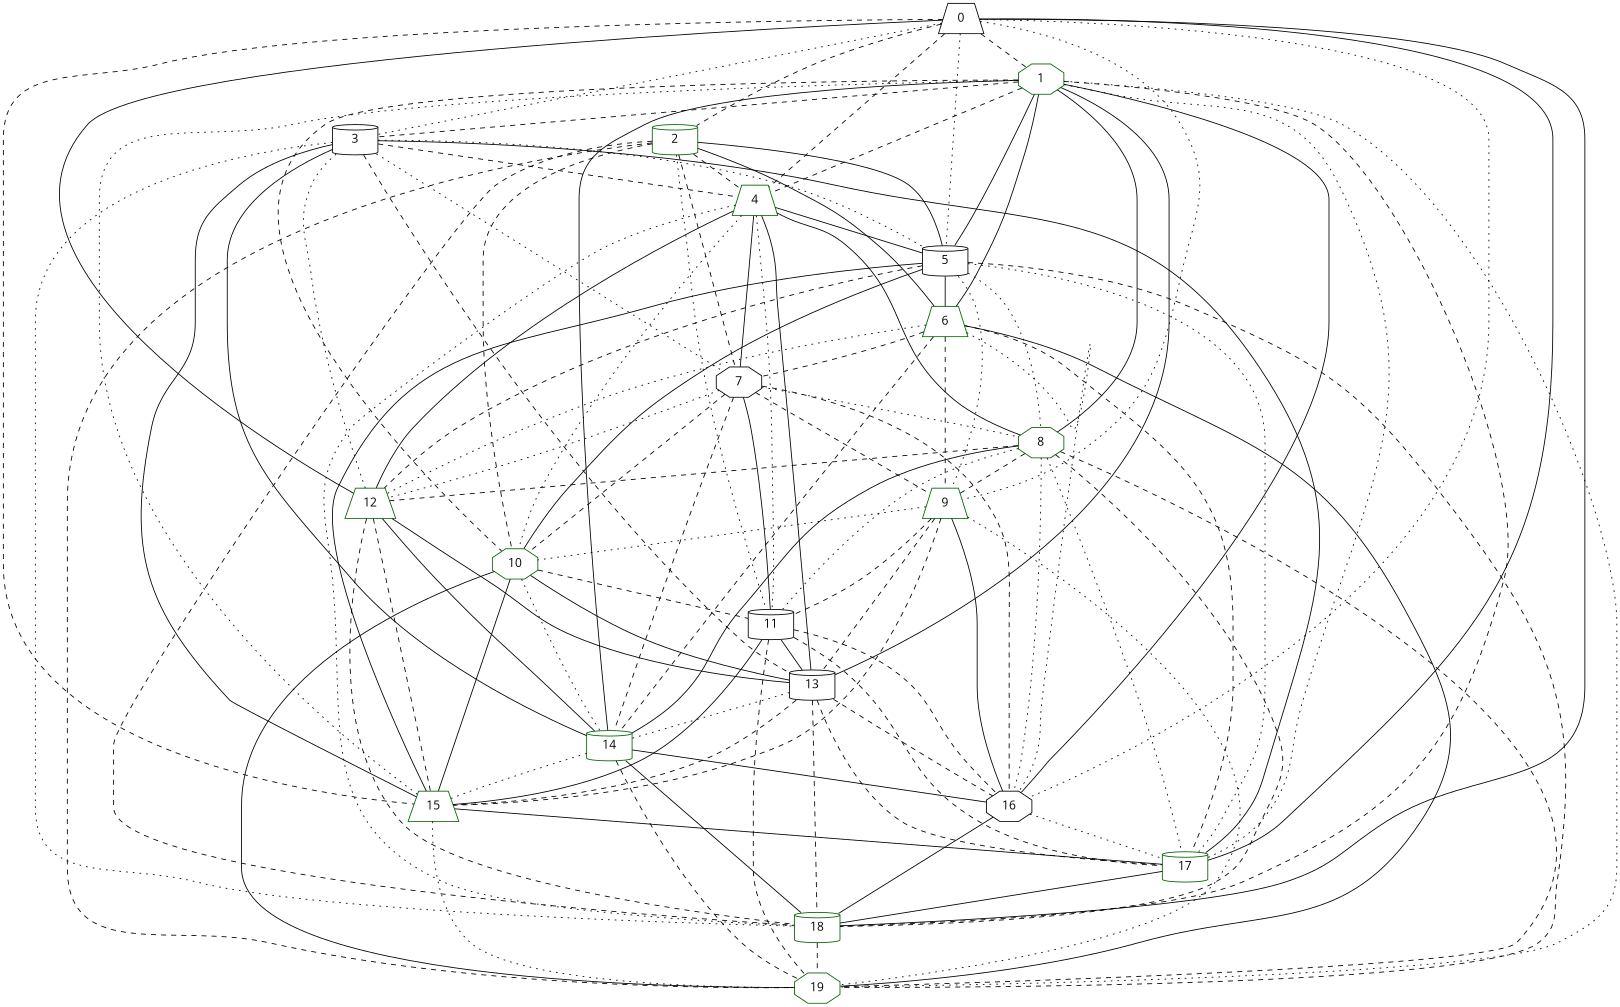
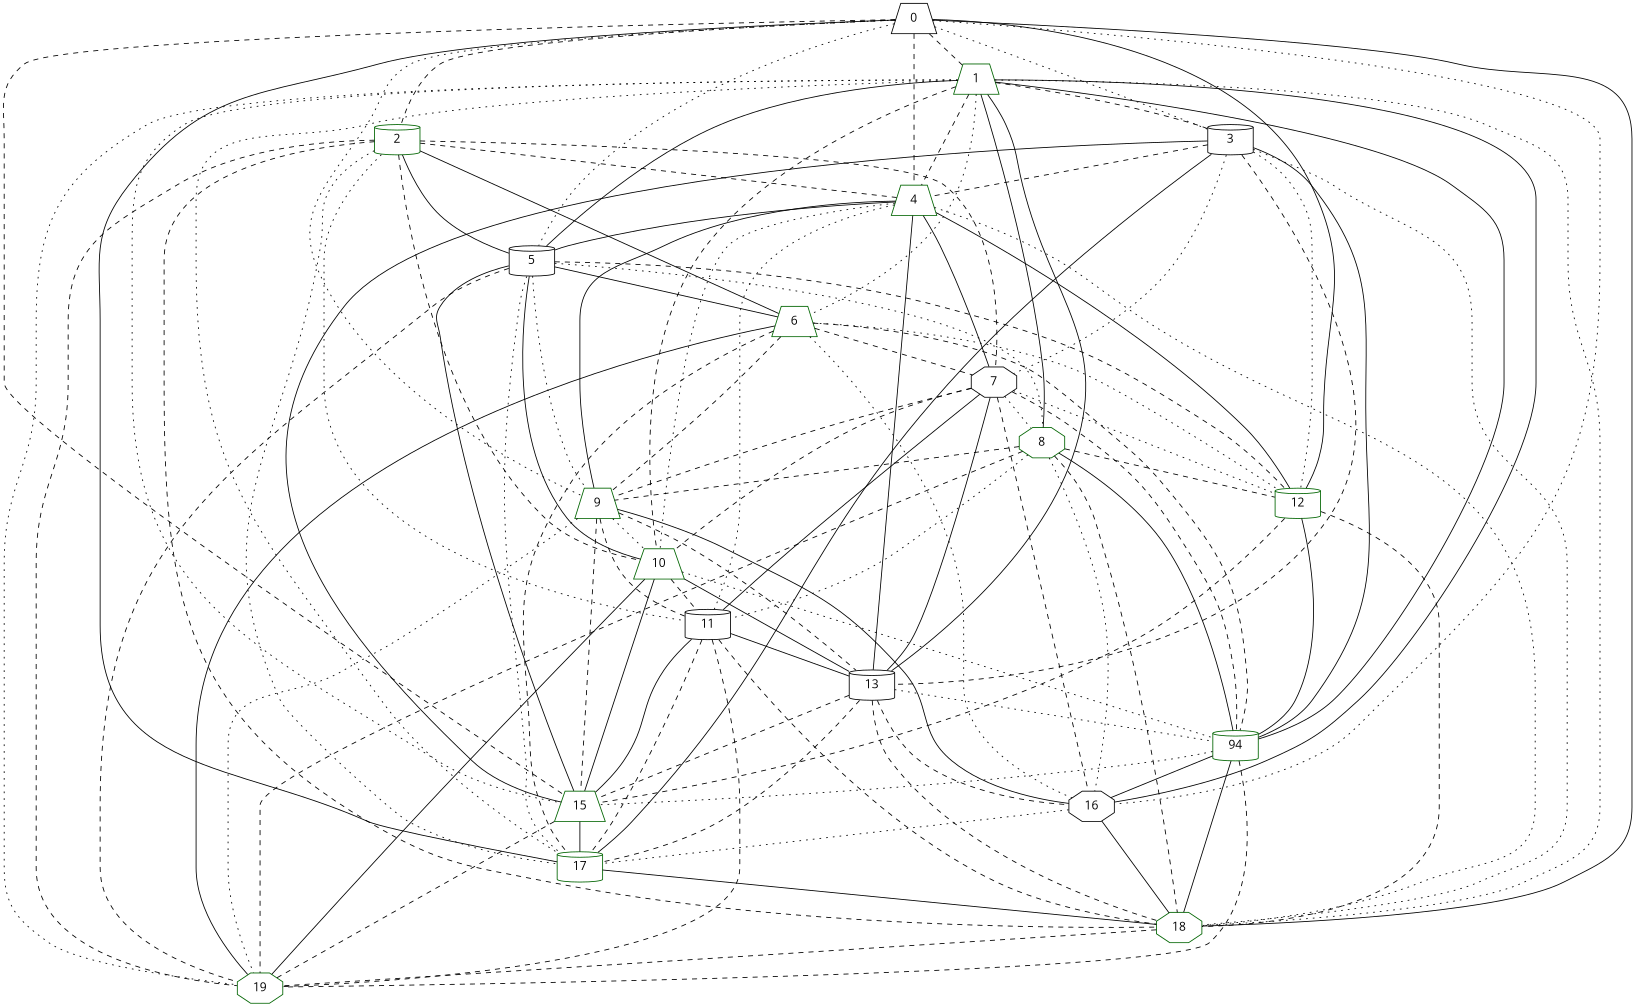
(1041, 79) -> (976, 79)
(741, 175) -> none
(1008, 205) -> (936, 226)
(900, 322) -> (640, 256)
(370, 503) -> (1298, 503)
(515, 564) -> (659, 564)
(1495, 609) -> (1599, 414)
(576, 637) -> (952, 532)
(1122, 652) -> (247, 555)
(913, 688) -> (898, 820)
(609, 746) -> (1236, 746)
(817, 928) -> (1179, 928)
(564, 973) -> (416, 900)
